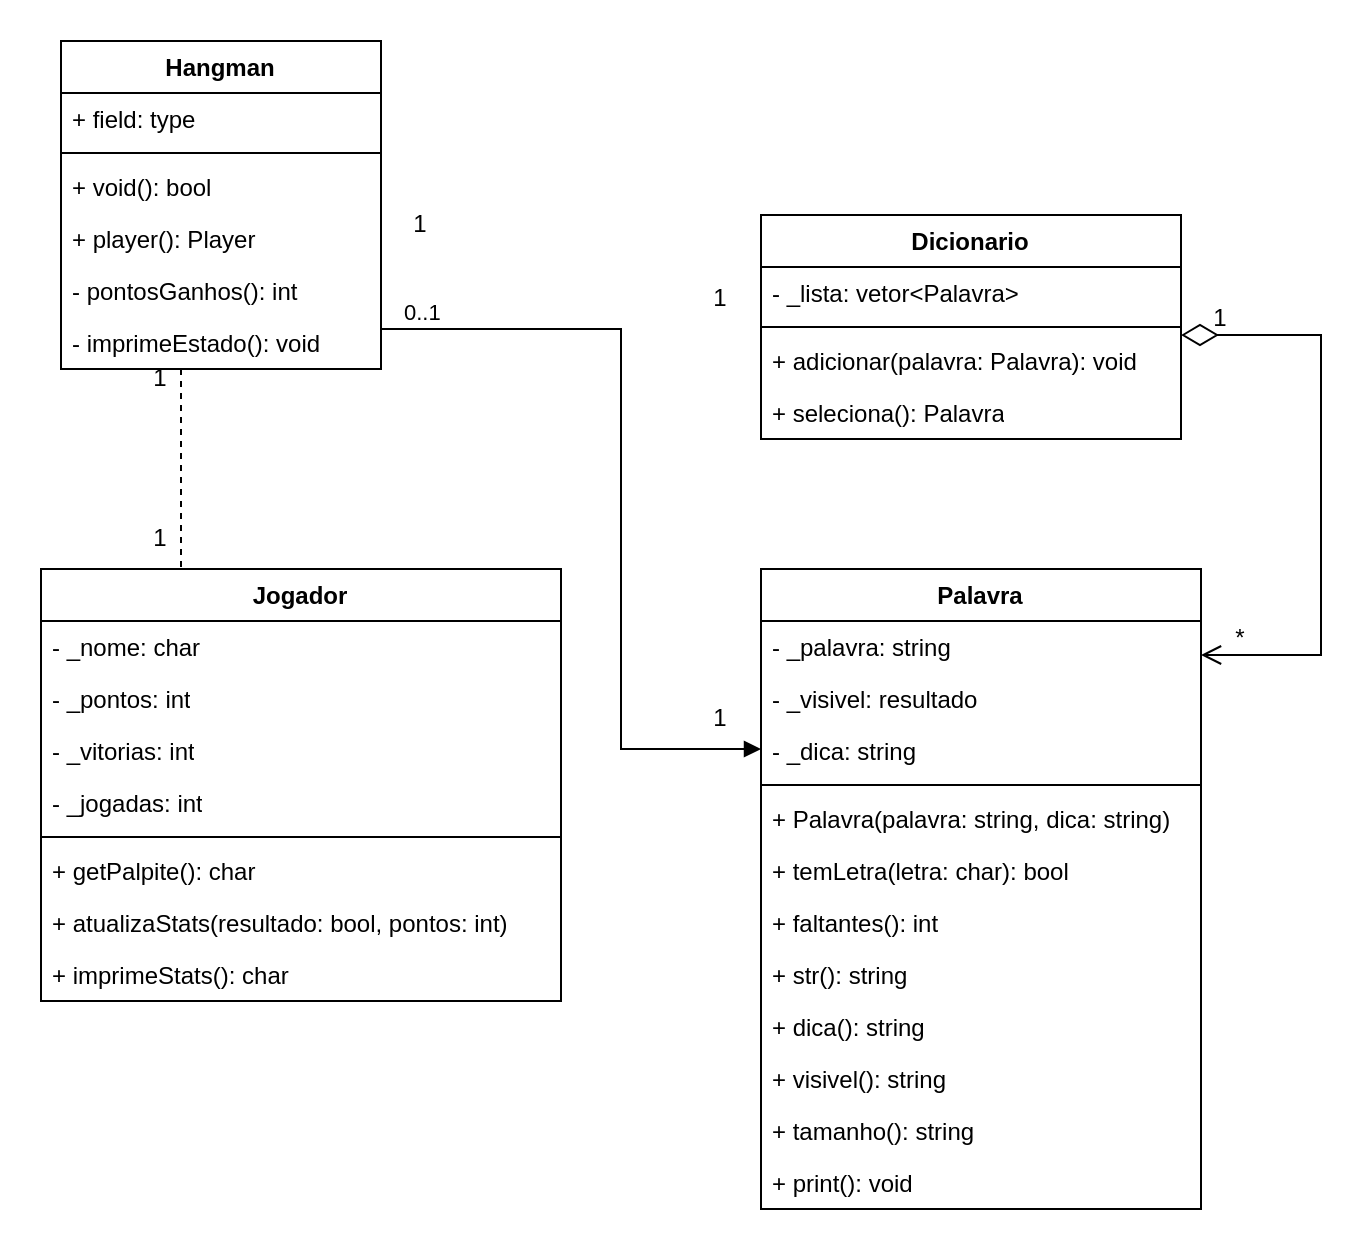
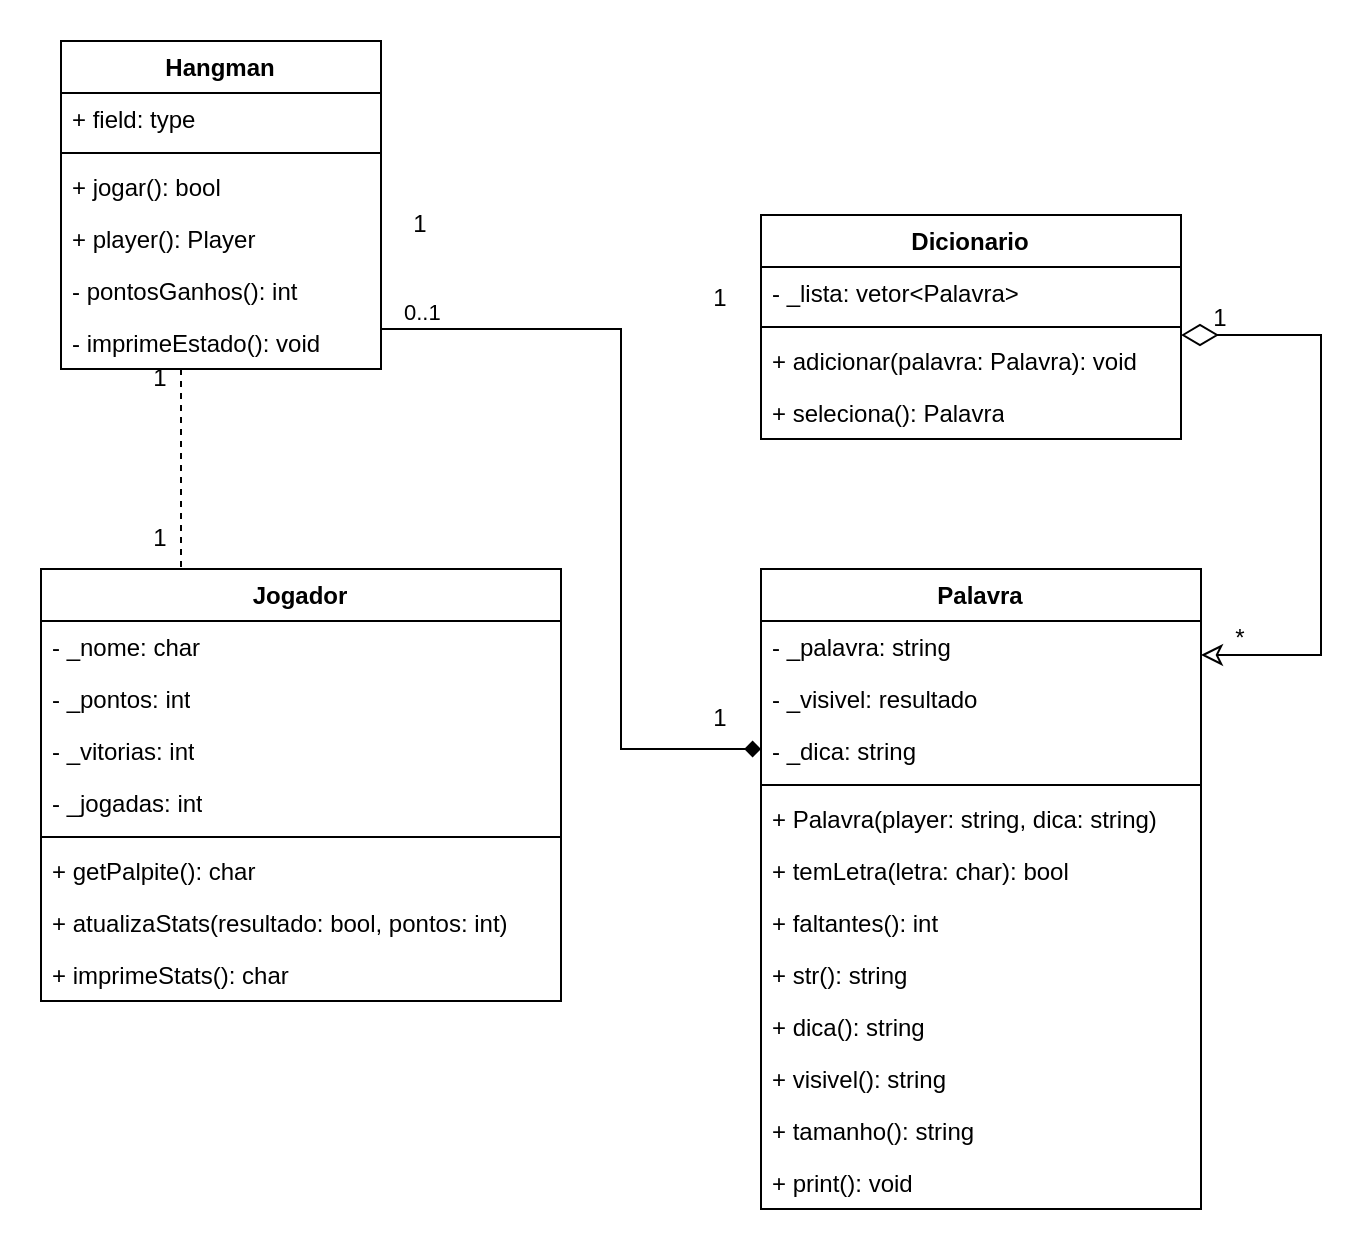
(151, 189) -> (161, 189)
(1213, 655) -> (1219, 655)
(743, 749) -> (744, 749)
(983, 836) -> (983, 836)
